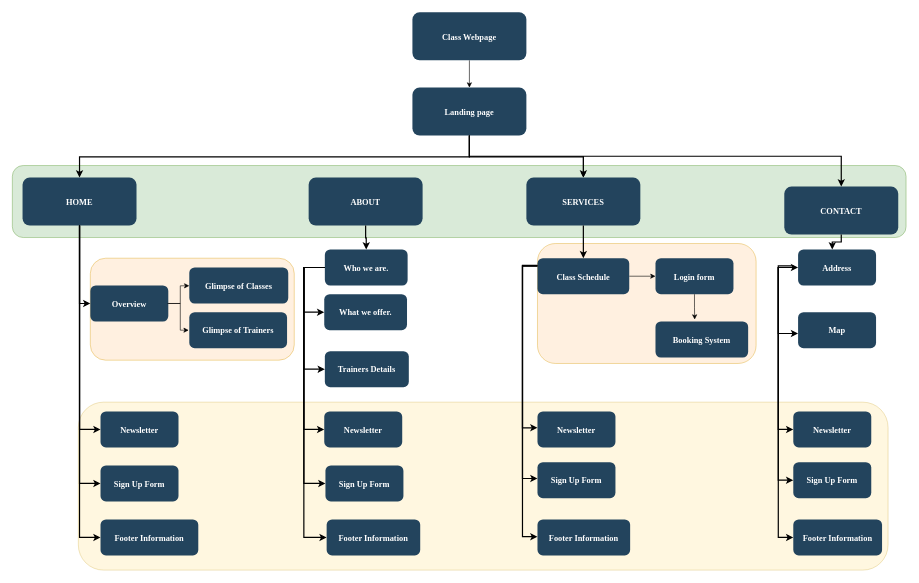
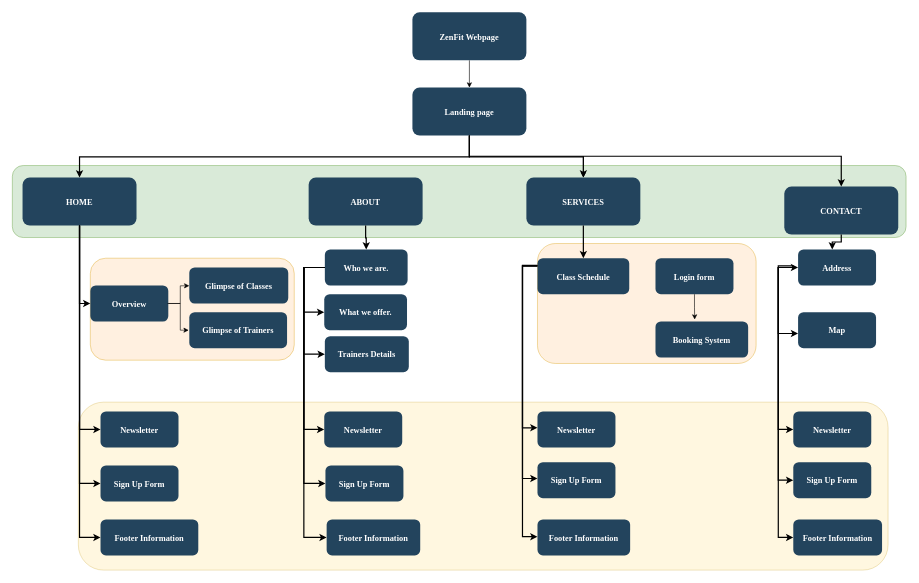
(469, 37) -> (469, 37)
(650, 276) -> none
(367, 369) -> (367, 354)
